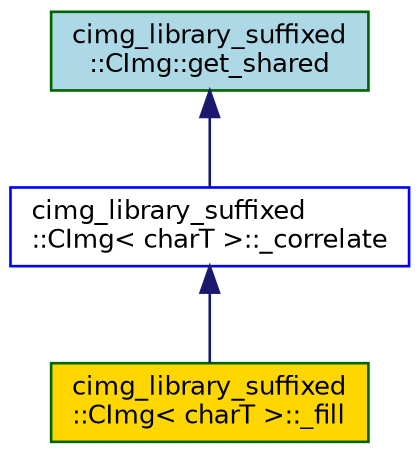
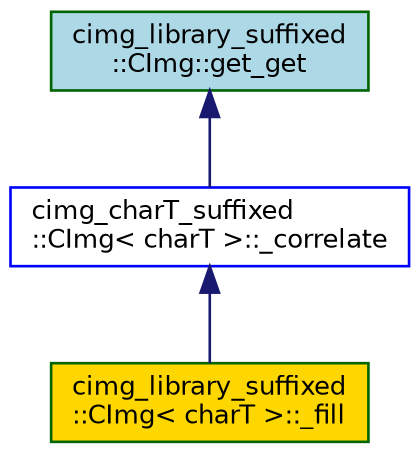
(210, 51) -> (210, 51)
(210, 227) -> (210, 227)
